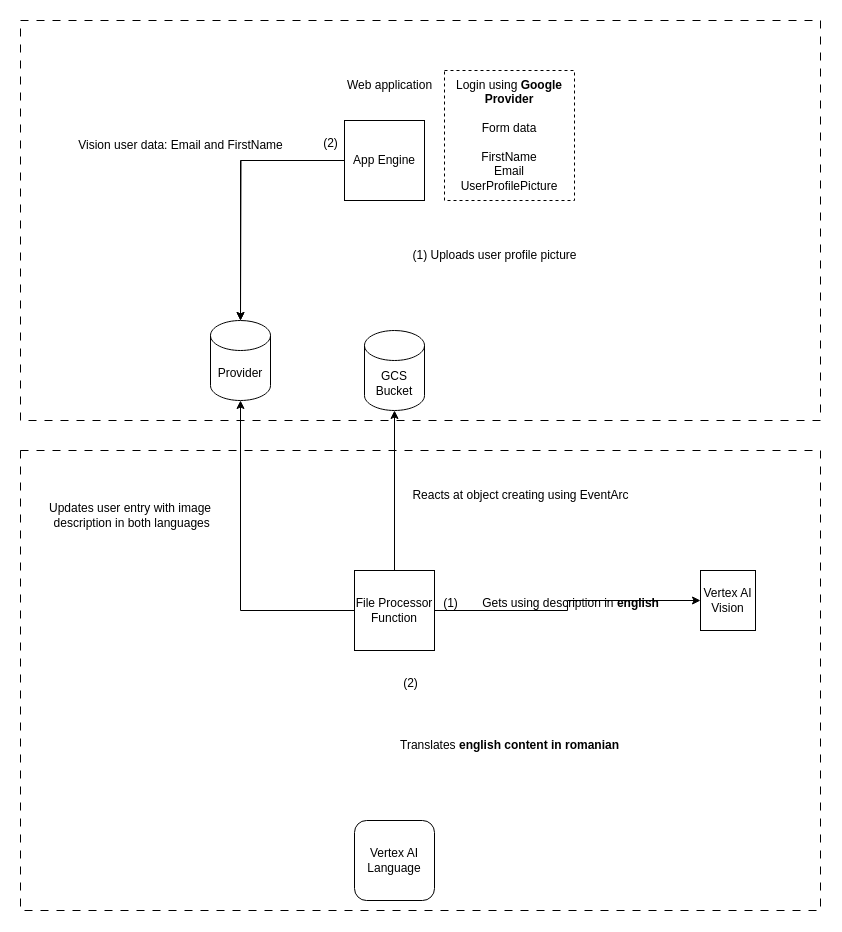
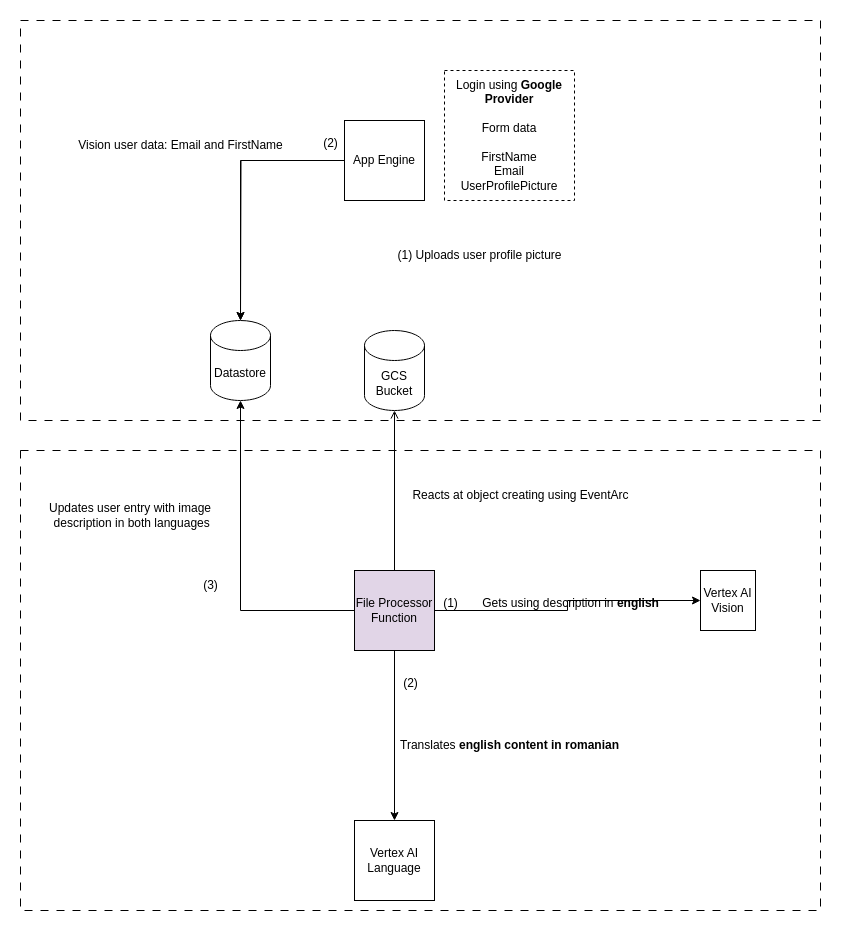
(390, 86) -> none
(495, 256) -> (480, 256)
(241, 374) -> (241, 374)
(395, 418) -> (395, 416)
none -> (211, 586)
(395, 611) -> (395, 611)
none -> (395, 732)
(395, 861) -> (395, 861)
